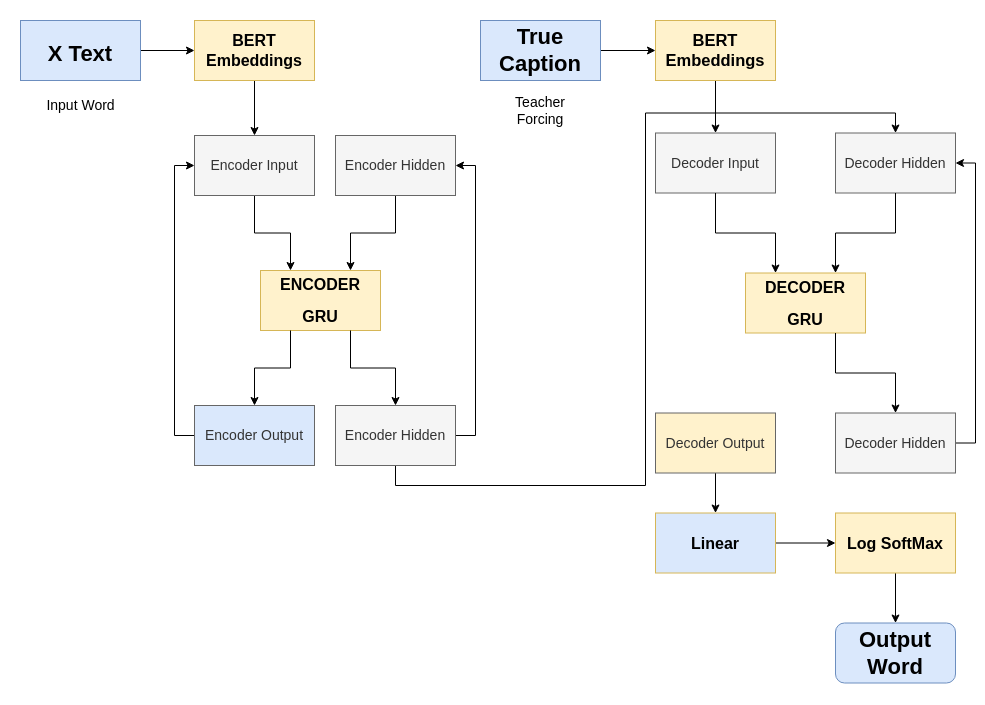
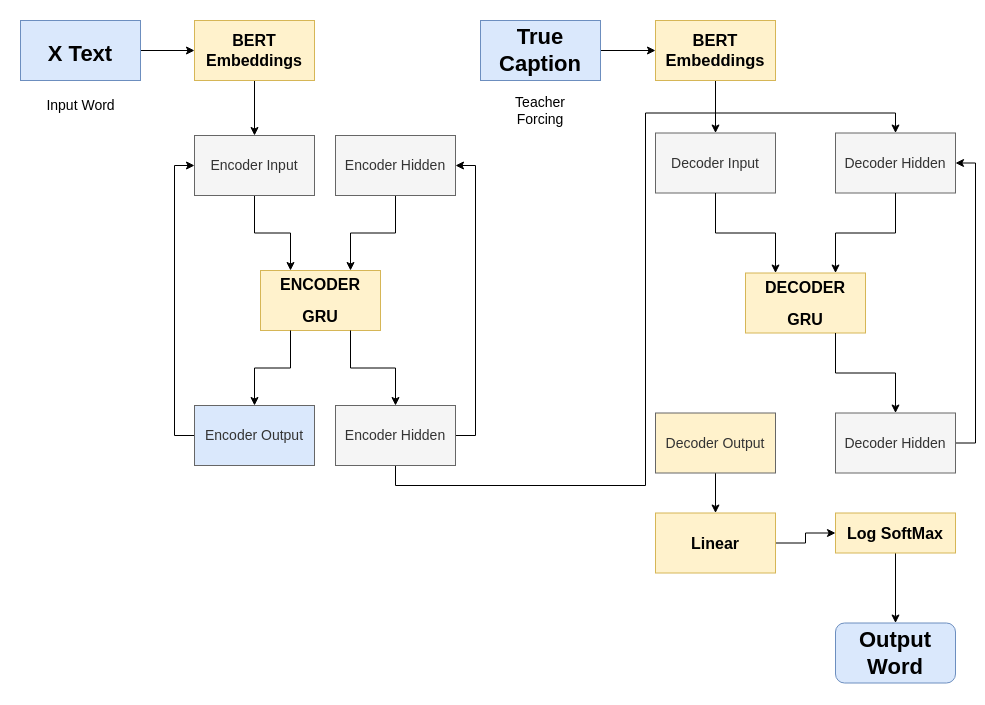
(716, 543) -> (716, 543)
(896, 543) -> (896, 533)
